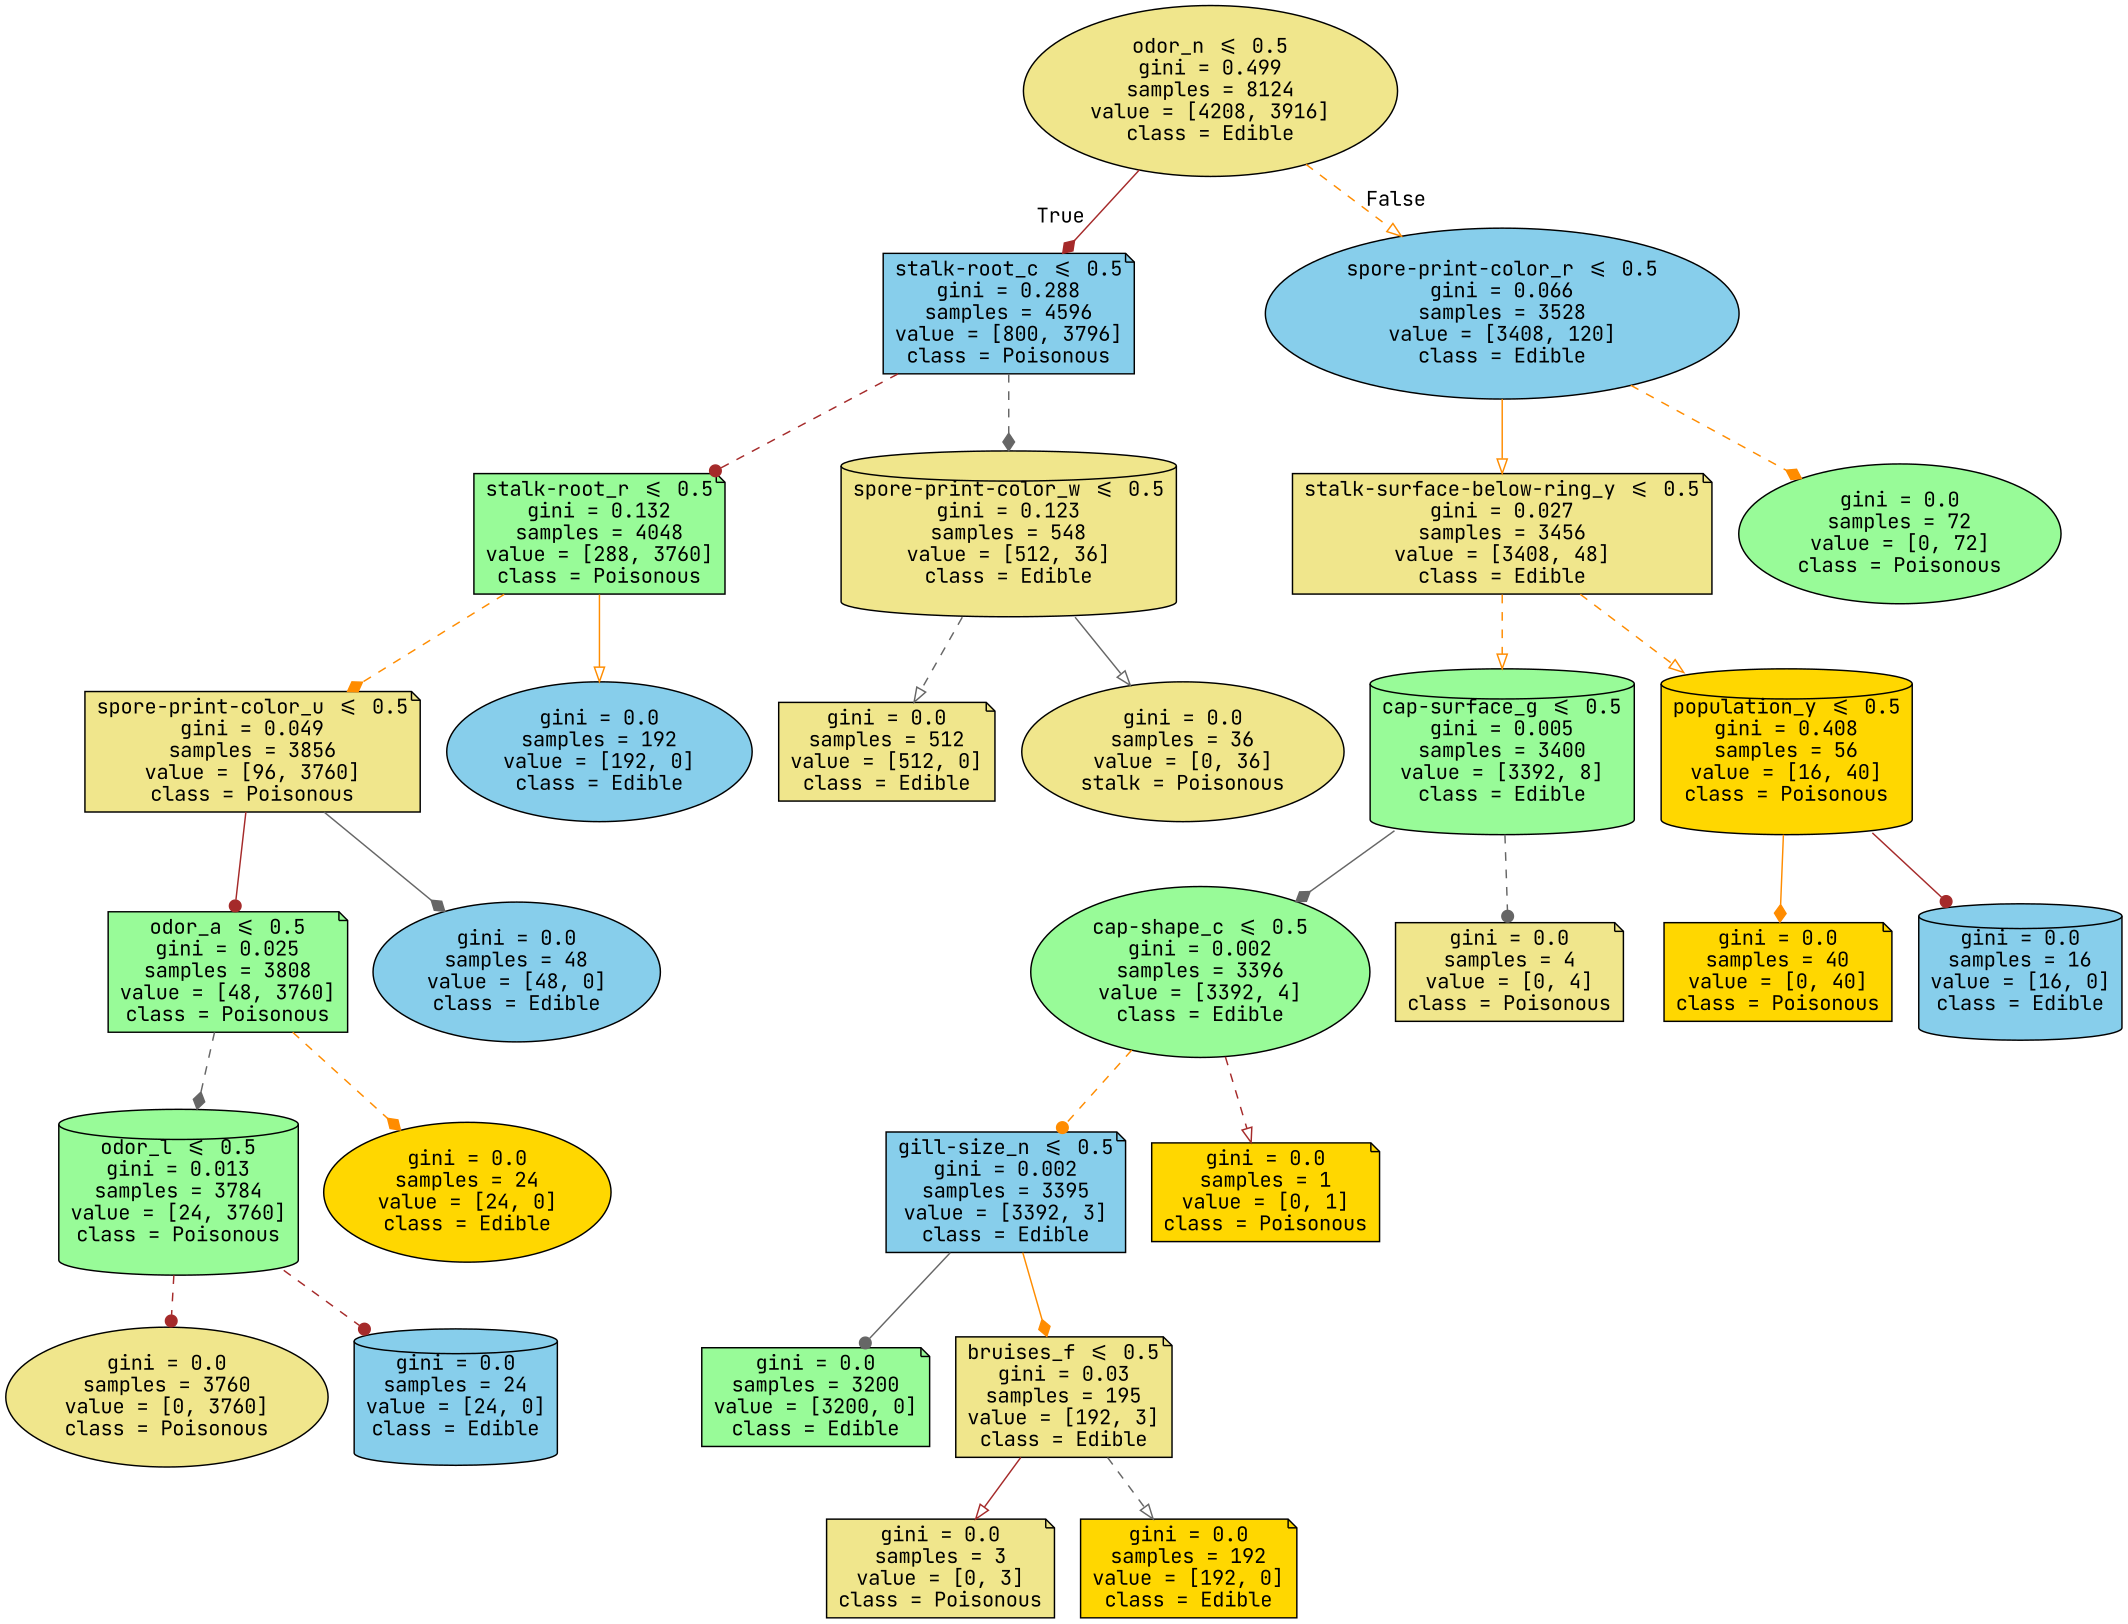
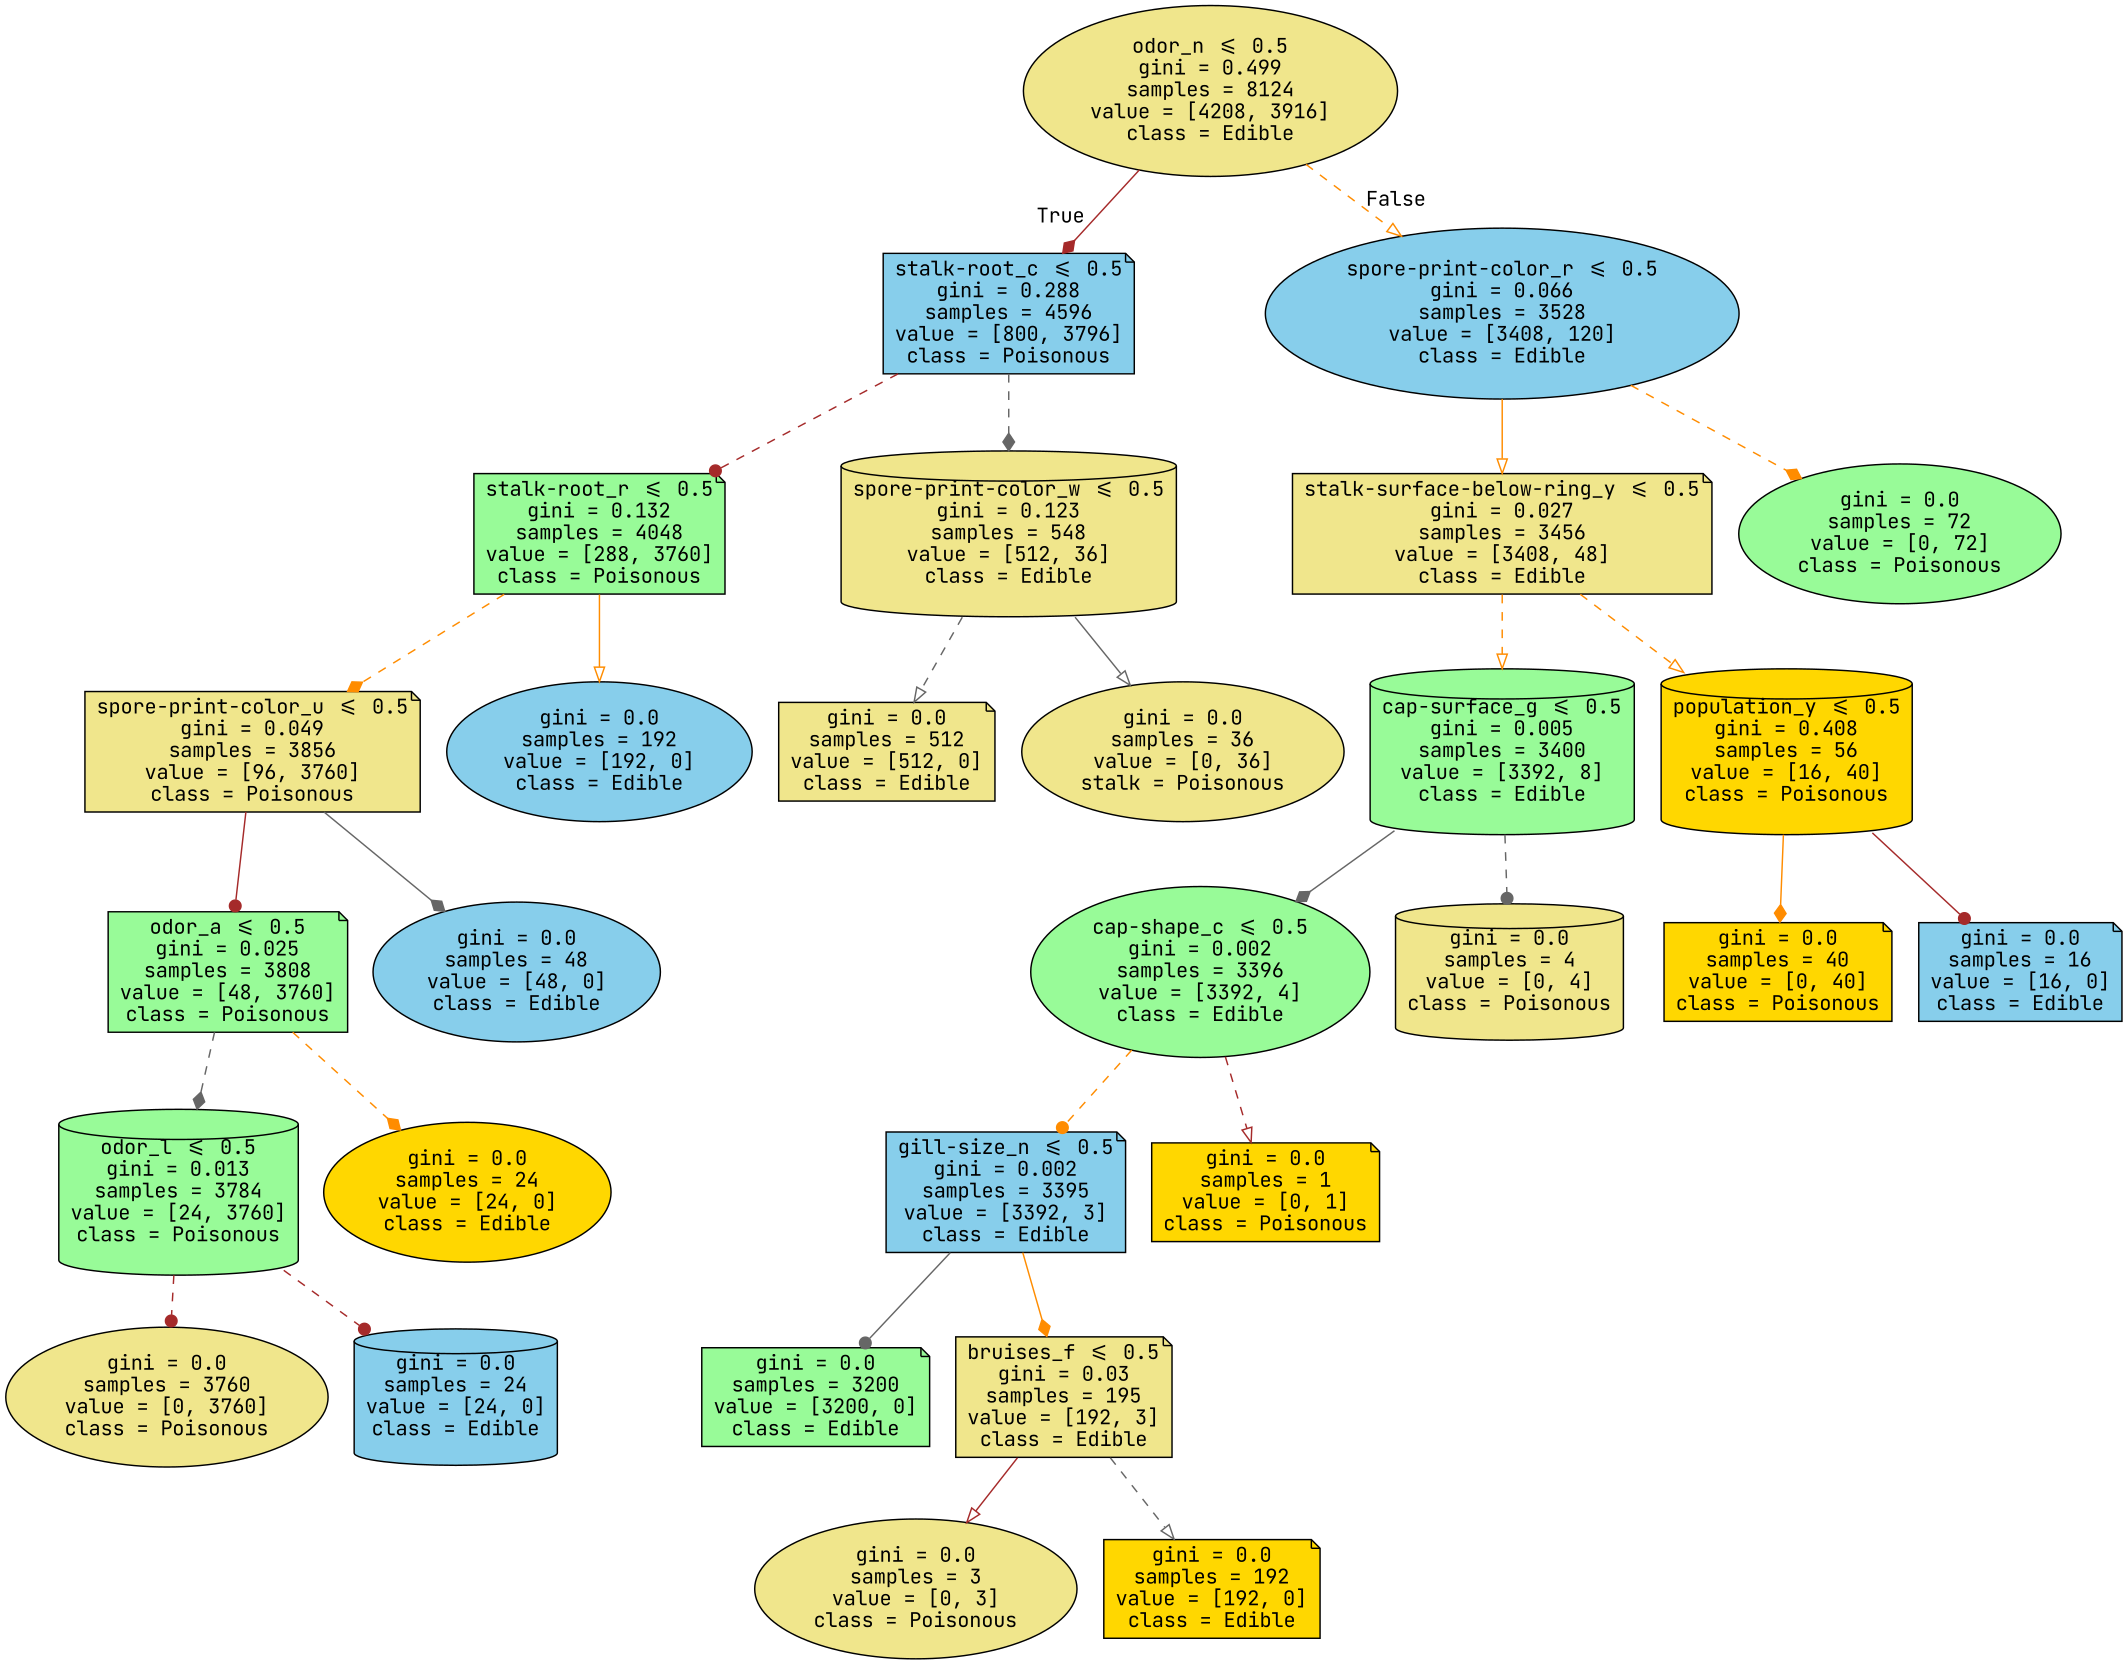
(1509, 972) -> (1509, 972)
(2020, 972) -> (2020, 972)
(941, 1569) -> (916, 1589)
